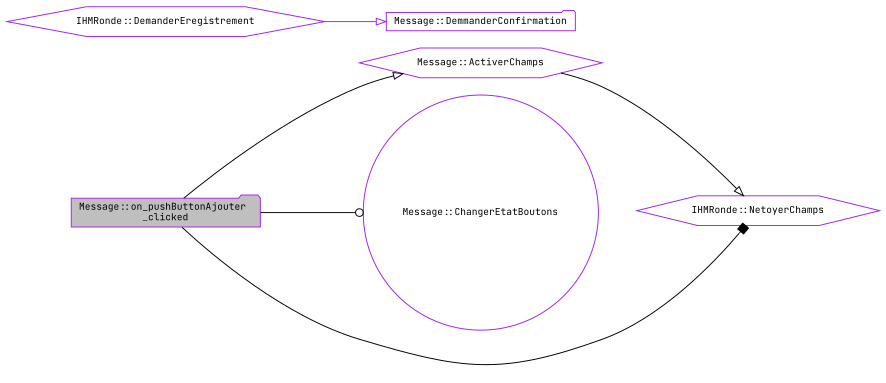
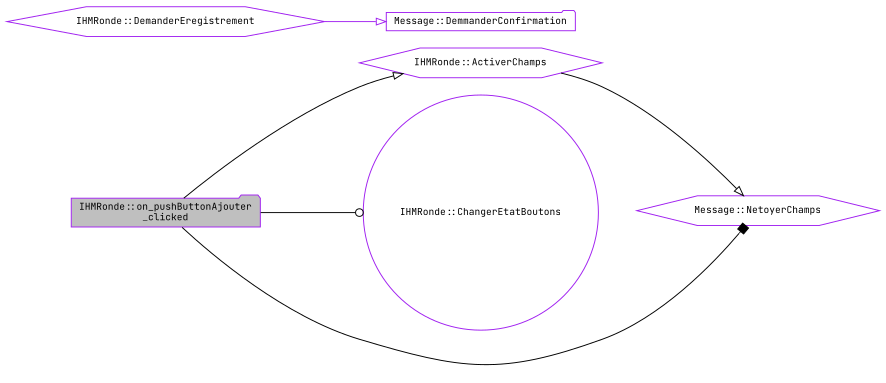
(481, 63) -> (481, 63)
(758, 211) -> (758, 211)
(166, 213) -> (166, 213)
(481, 213) -> (481, 213)
